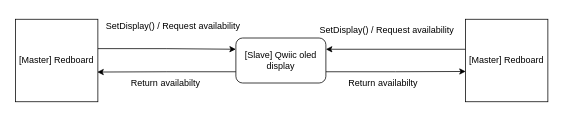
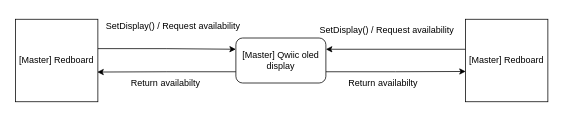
(281, 60) -> (281, 60)
